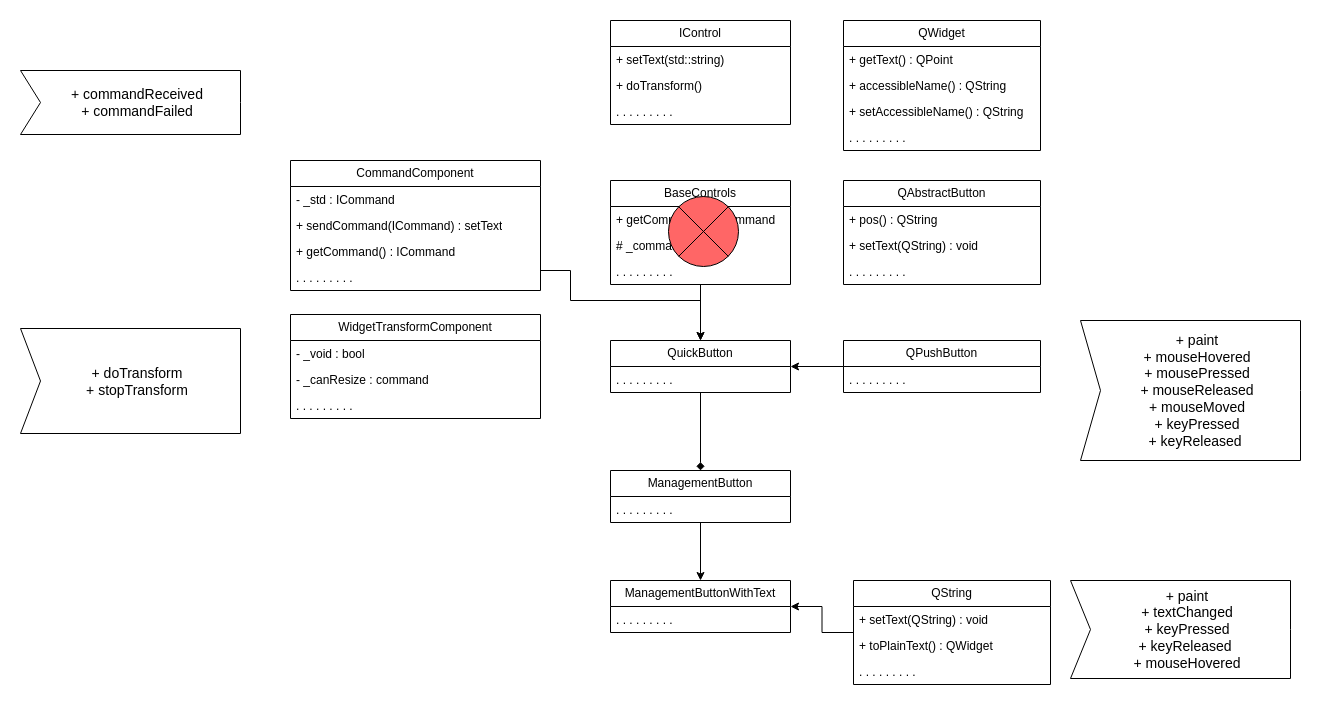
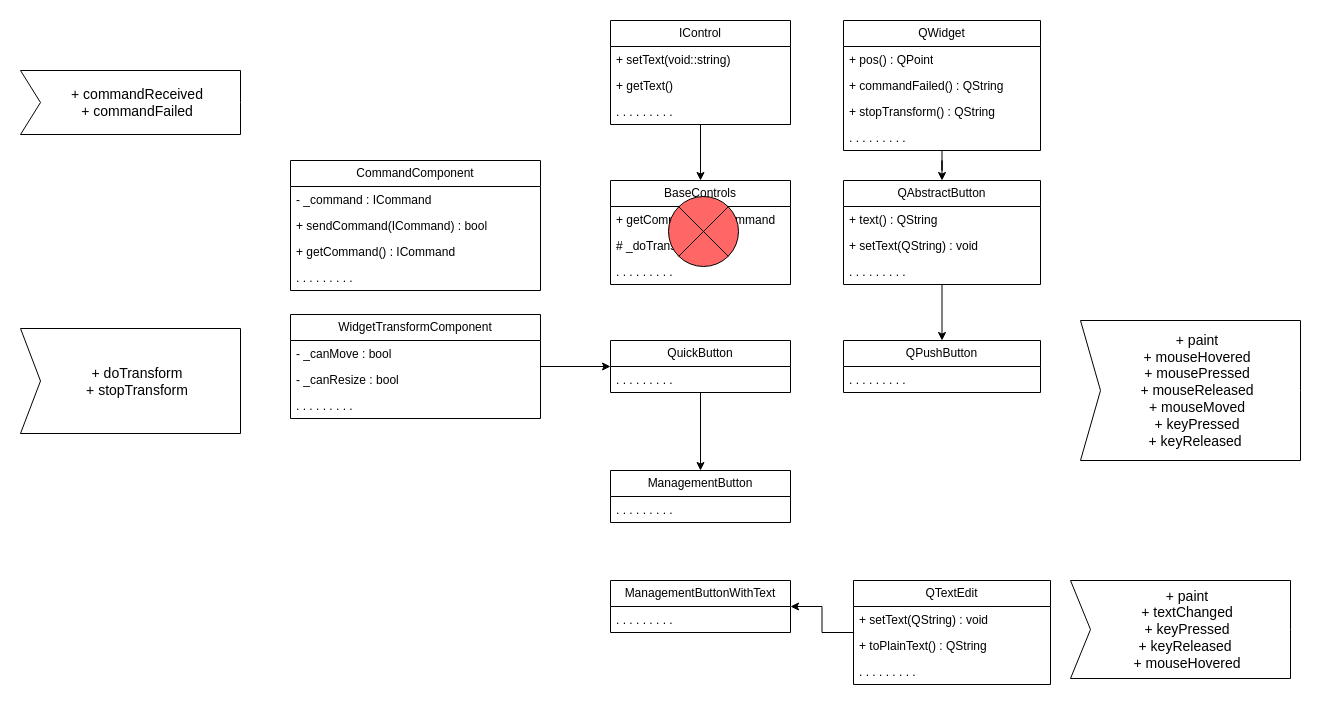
(684, 61) -> (686, 61)
(909, 61) -> (895, 61)
(665, 87) -> (652, 87)
(934, 87) -> (931, 87)
(943, 113) -> (932, 113)
none -> (701, 149)
none -> (942, 170)
(347, 201) -> (361, 201)
(899, 221) -> (902, 221)
(401, 227) -> (390, 227)
(649, 247) -> (662, 247)
(701, 291) -> none
(605, 301) -> none
none -> (942, 309)
(334, 355) -> (346, 355)
none -> (572, 367)
(819, 367) -> none
(363, 381) -> (351, 381)
(701, 462) -> (701, 462)
(701, 548) -> none
(952, 594) -> (952, 594)
(933, 647) -> (933, 647)
